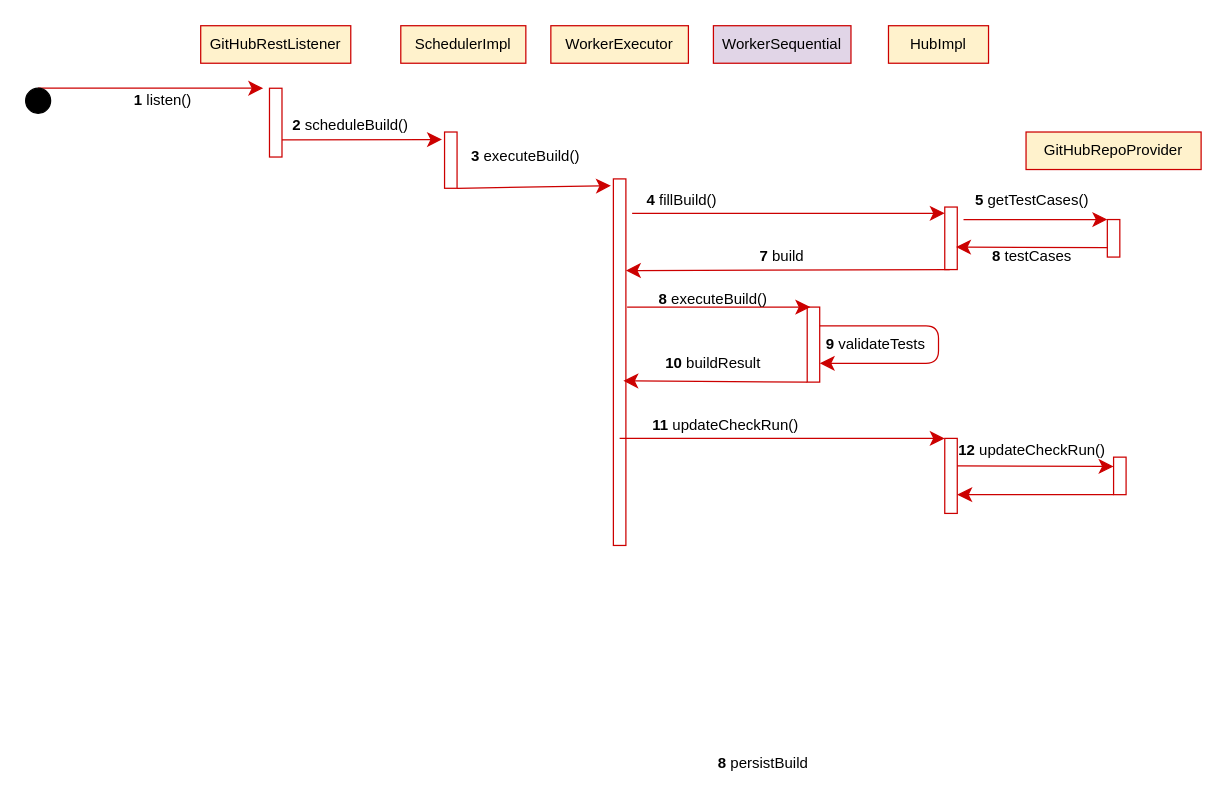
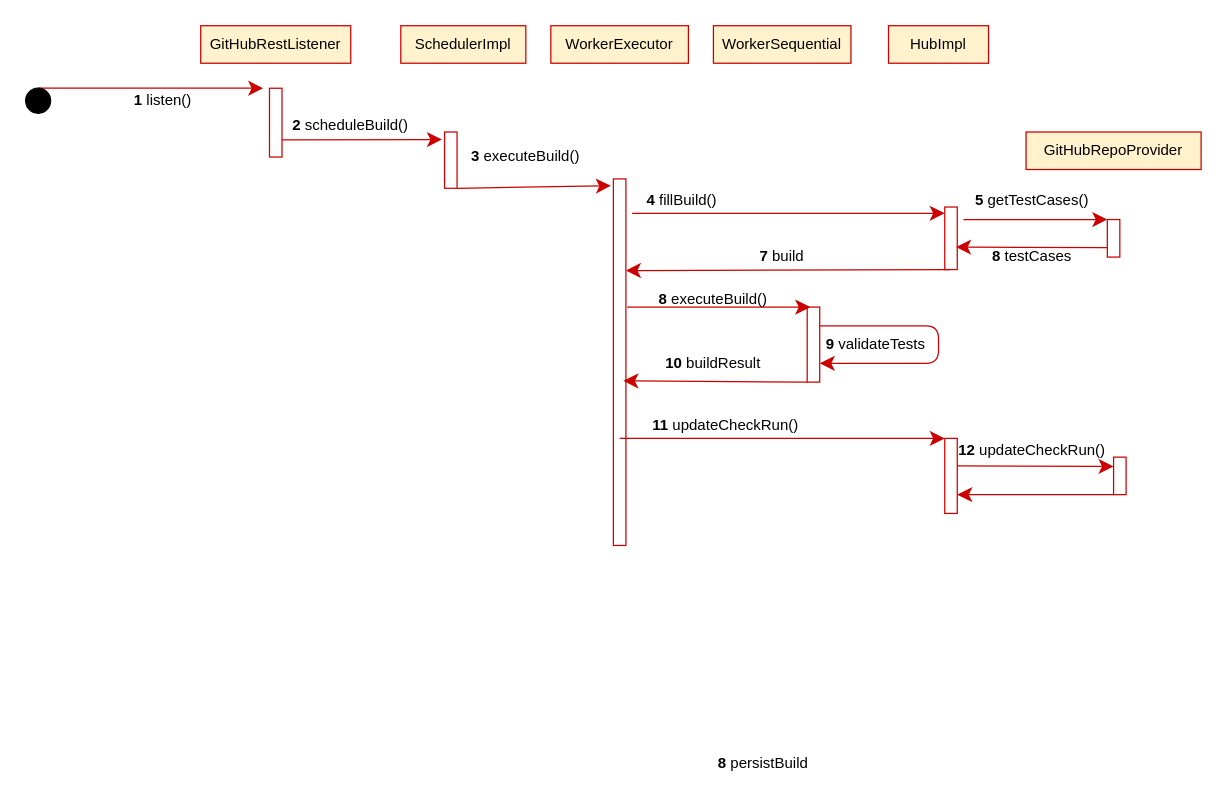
(782, 44) -> (782, 44)
